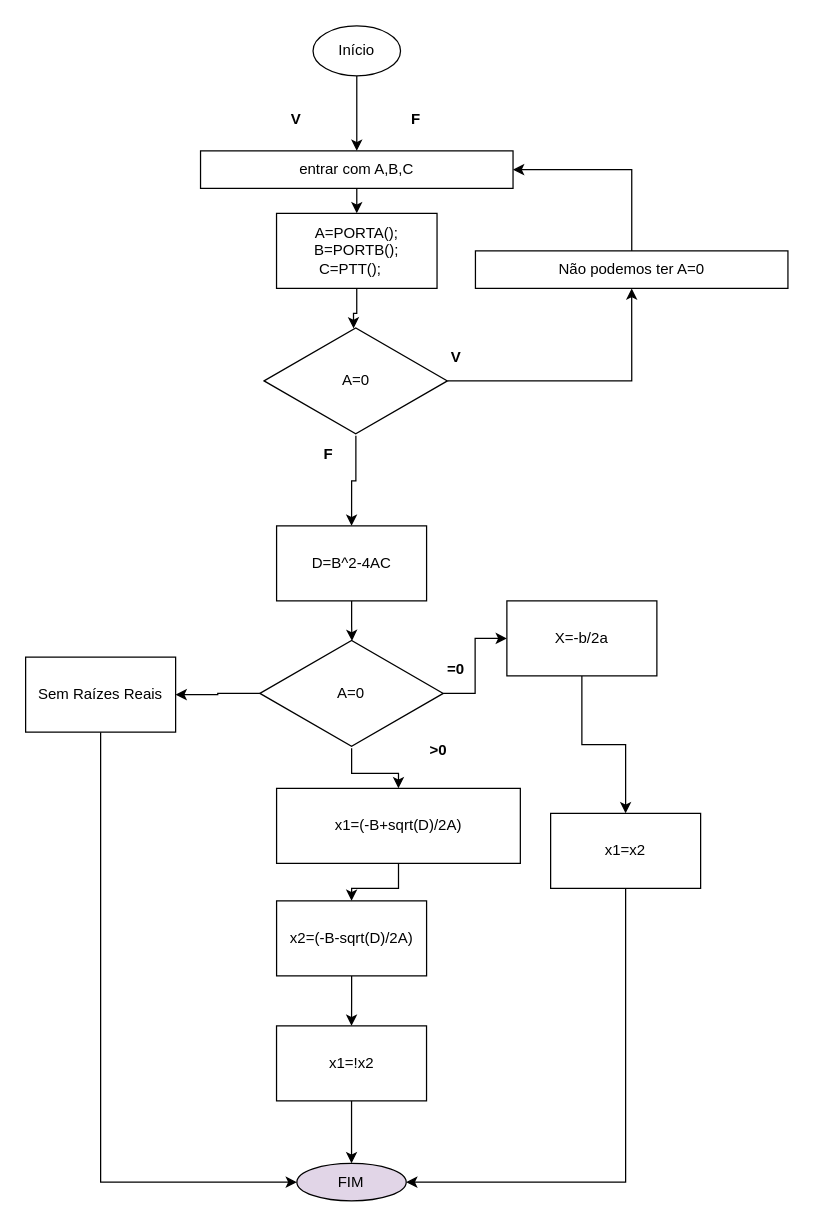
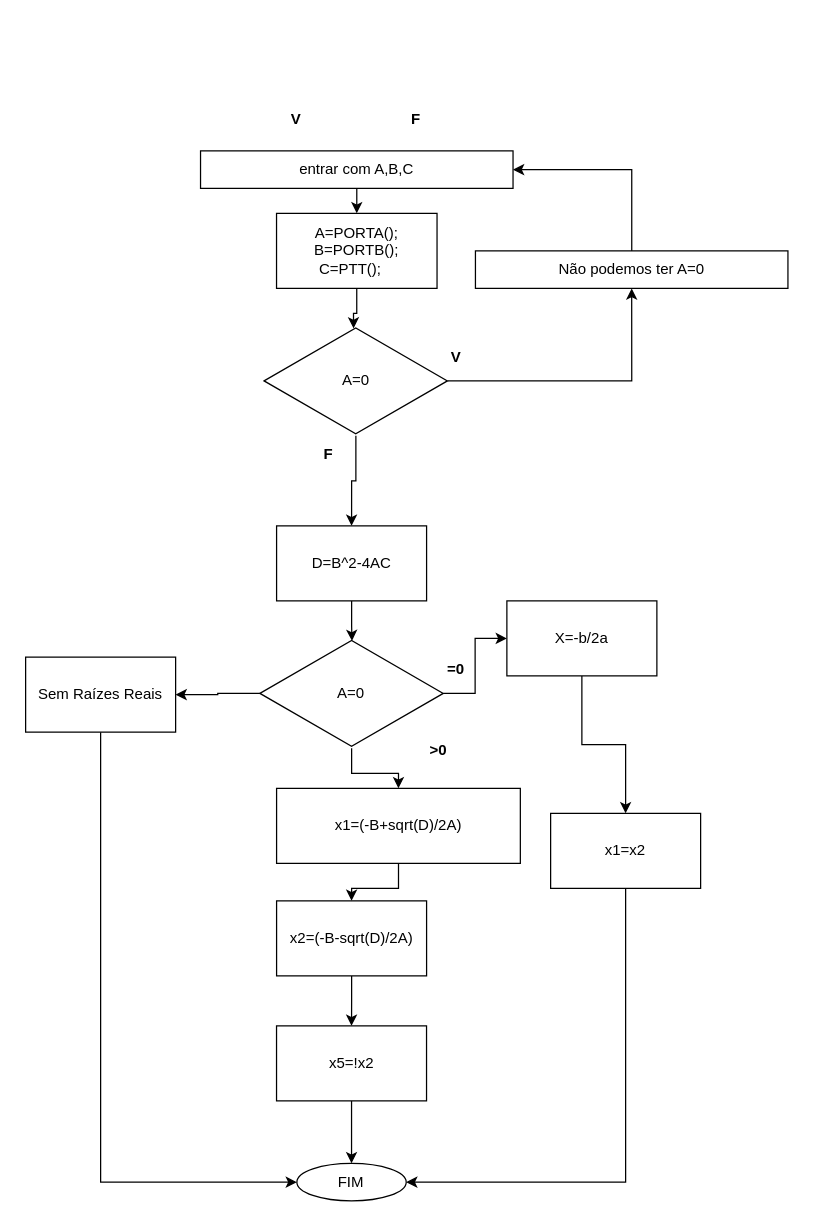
(357, 51) -> none
(357, 109) -> none
(352, 1063) -> (352, 1063)
(352, 1182) -> (352, 1182)
